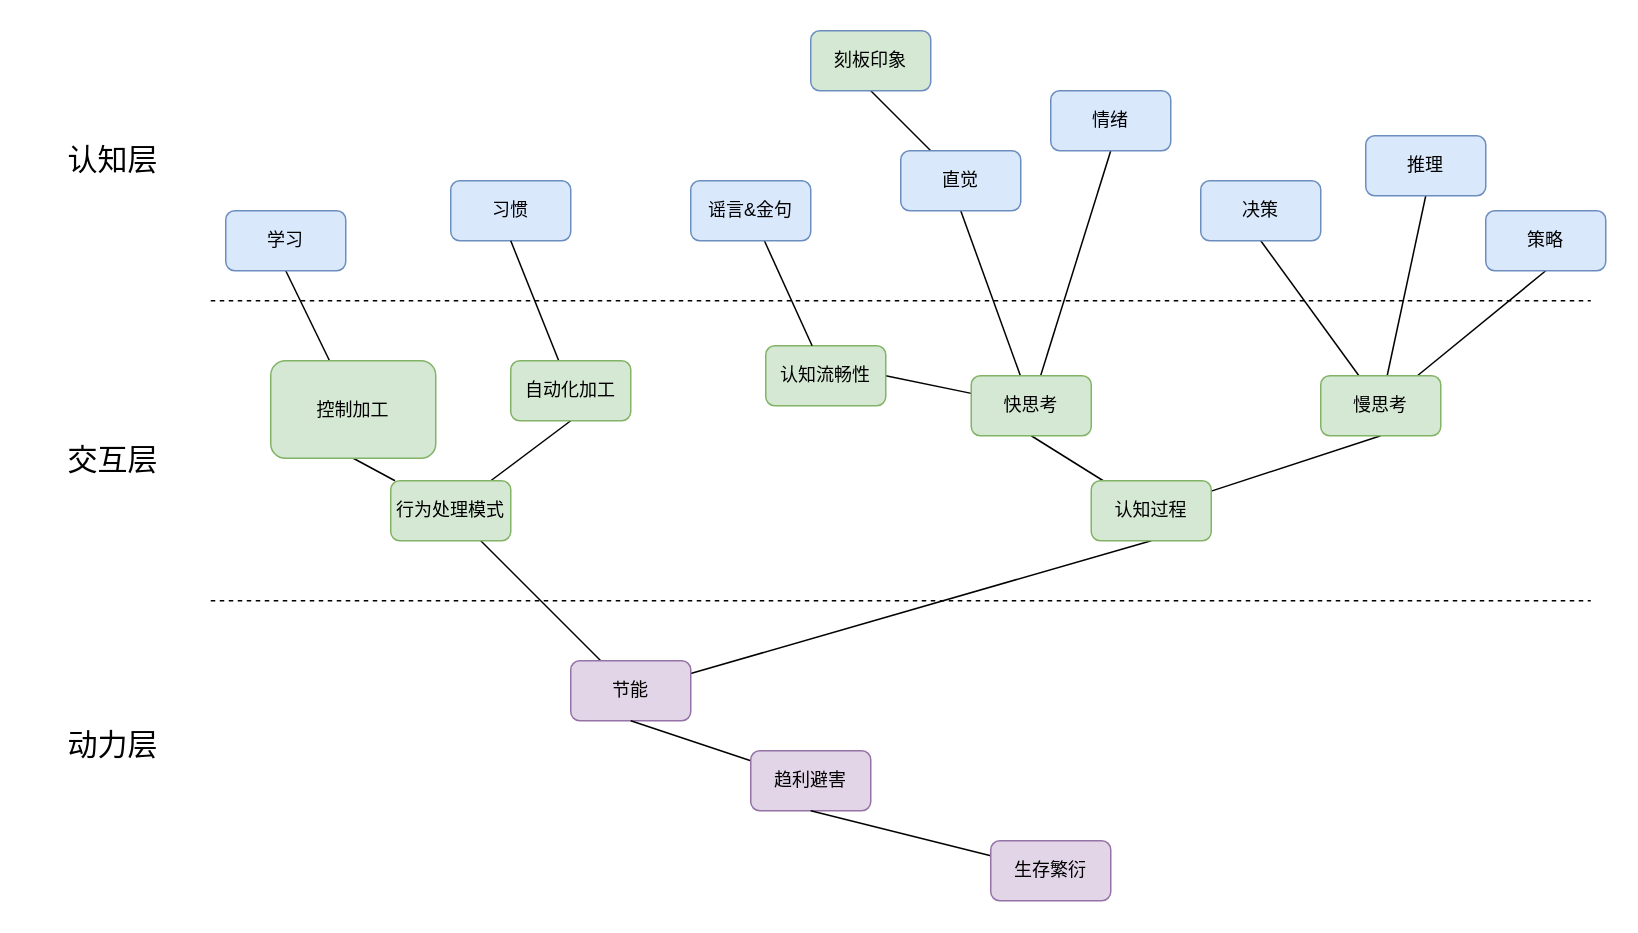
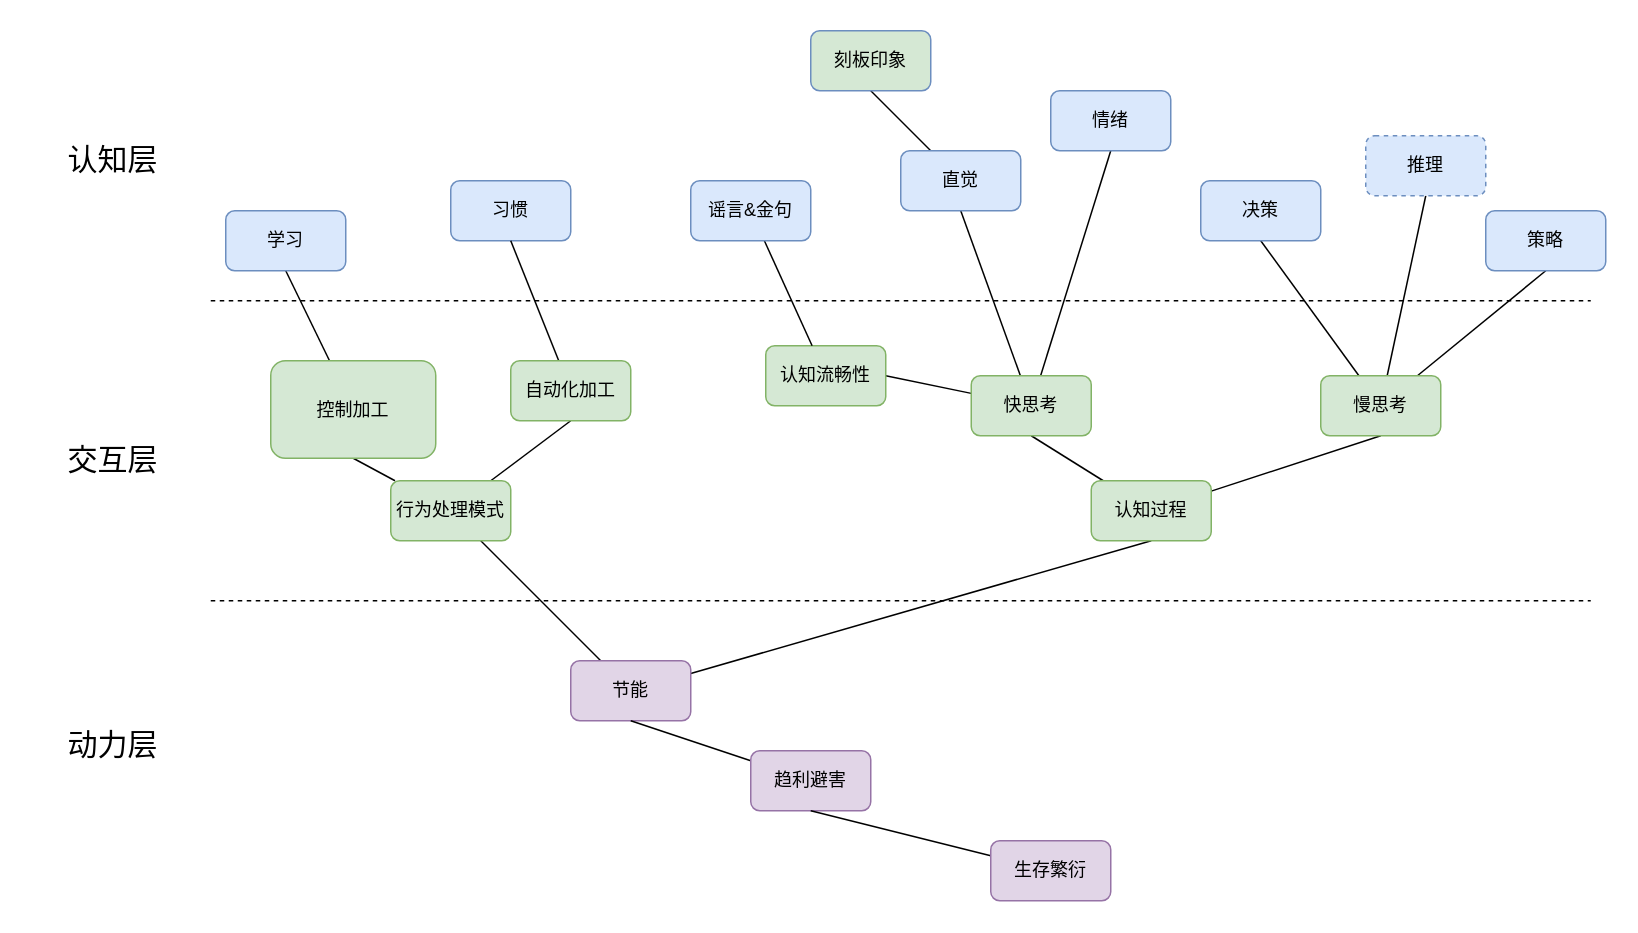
(1426, 166) -> (1426, 166)
